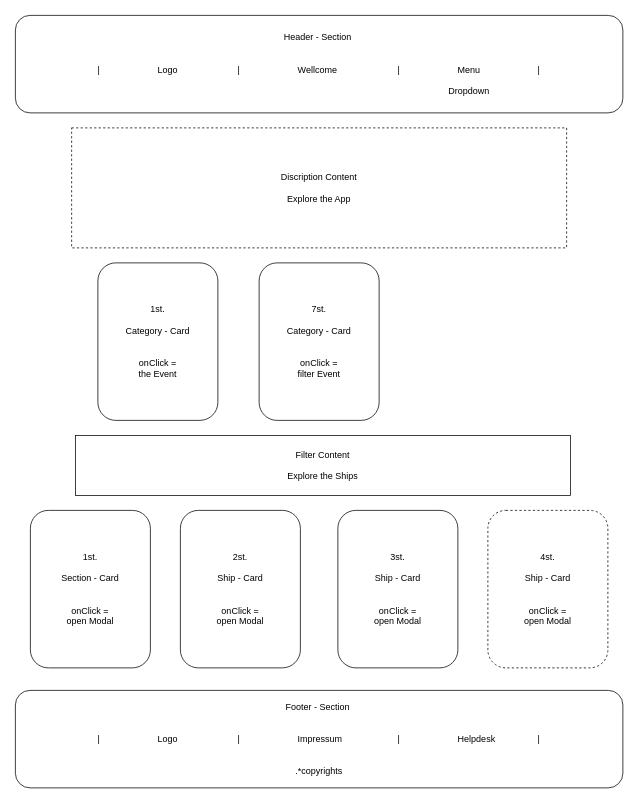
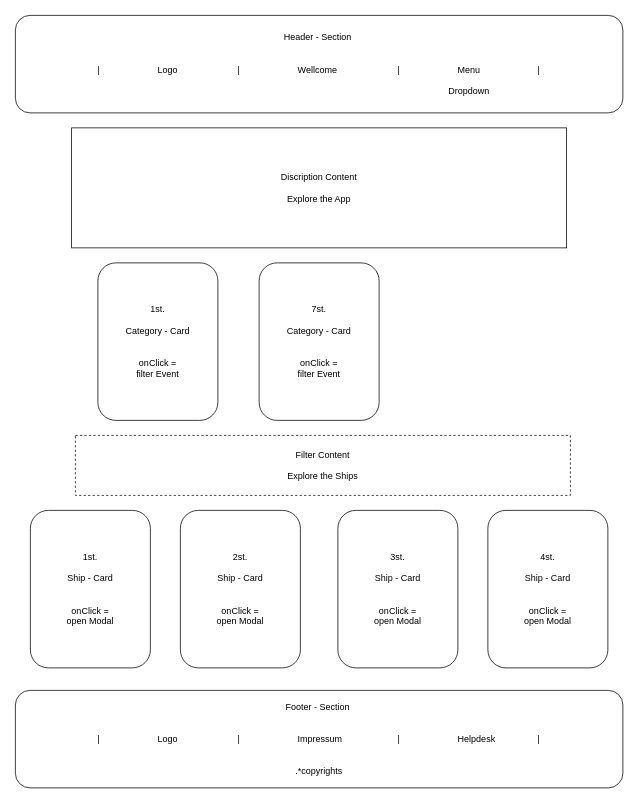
(319, 188) -> (319, 188)
(158, 342) -> (158, 342)
(323, 465) -> (323, 465)
(90, 589) -> (90, 589)
(548, 589) -> (548, 589)
